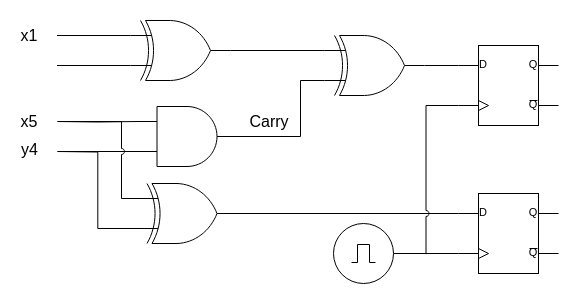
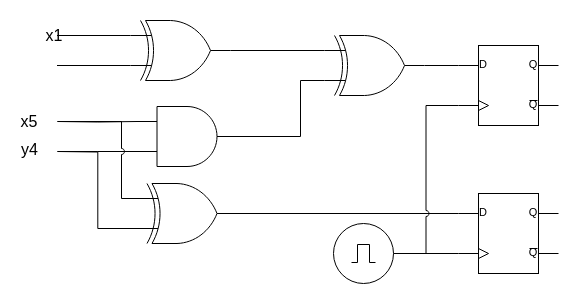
(29, 36) -> (54, 36)
(270, 122) -> none
